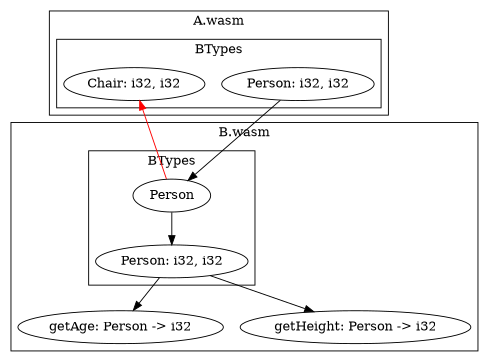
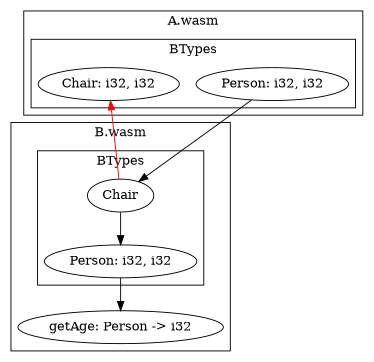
(172, 196) -> (121, 196)
(356, 327) -> none
